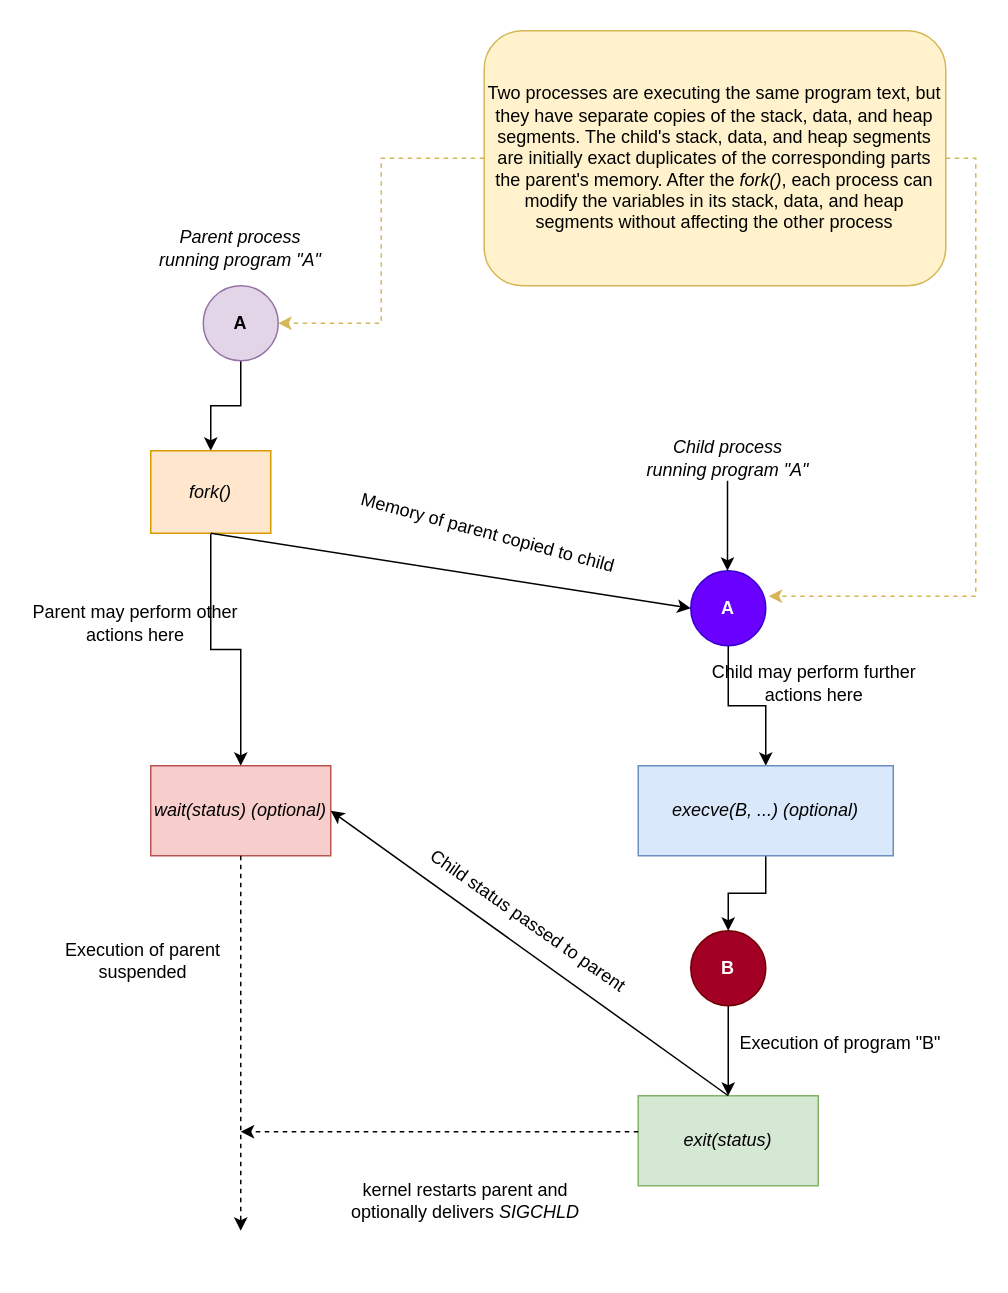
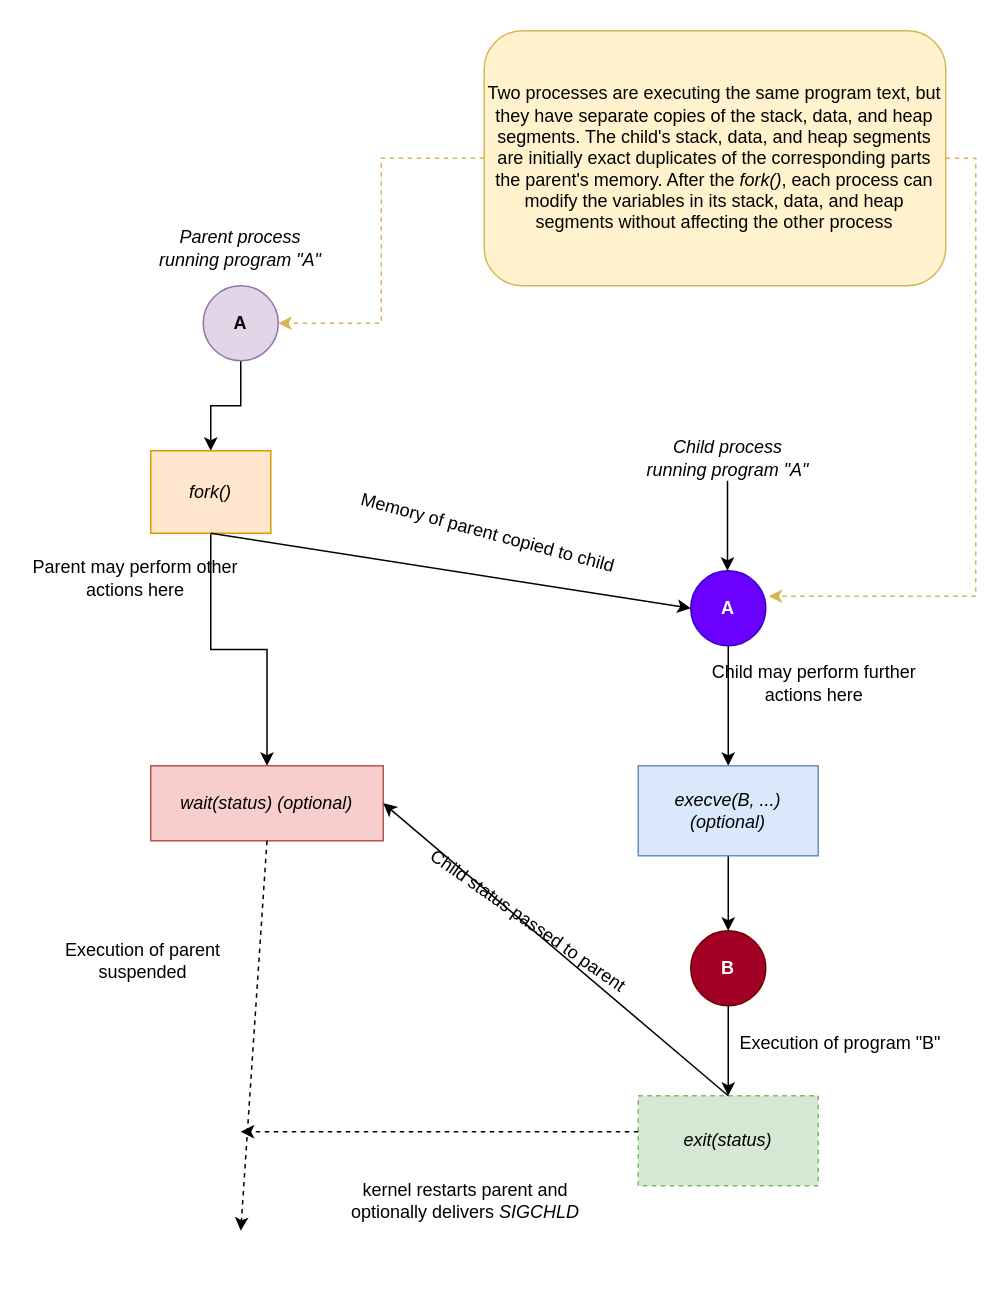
(136, 623) -> (136, 578)
(241, 811) -> (267, 803)
(766, 811) -> (728, 811)
(728, 1141) -> (728, 1141)
